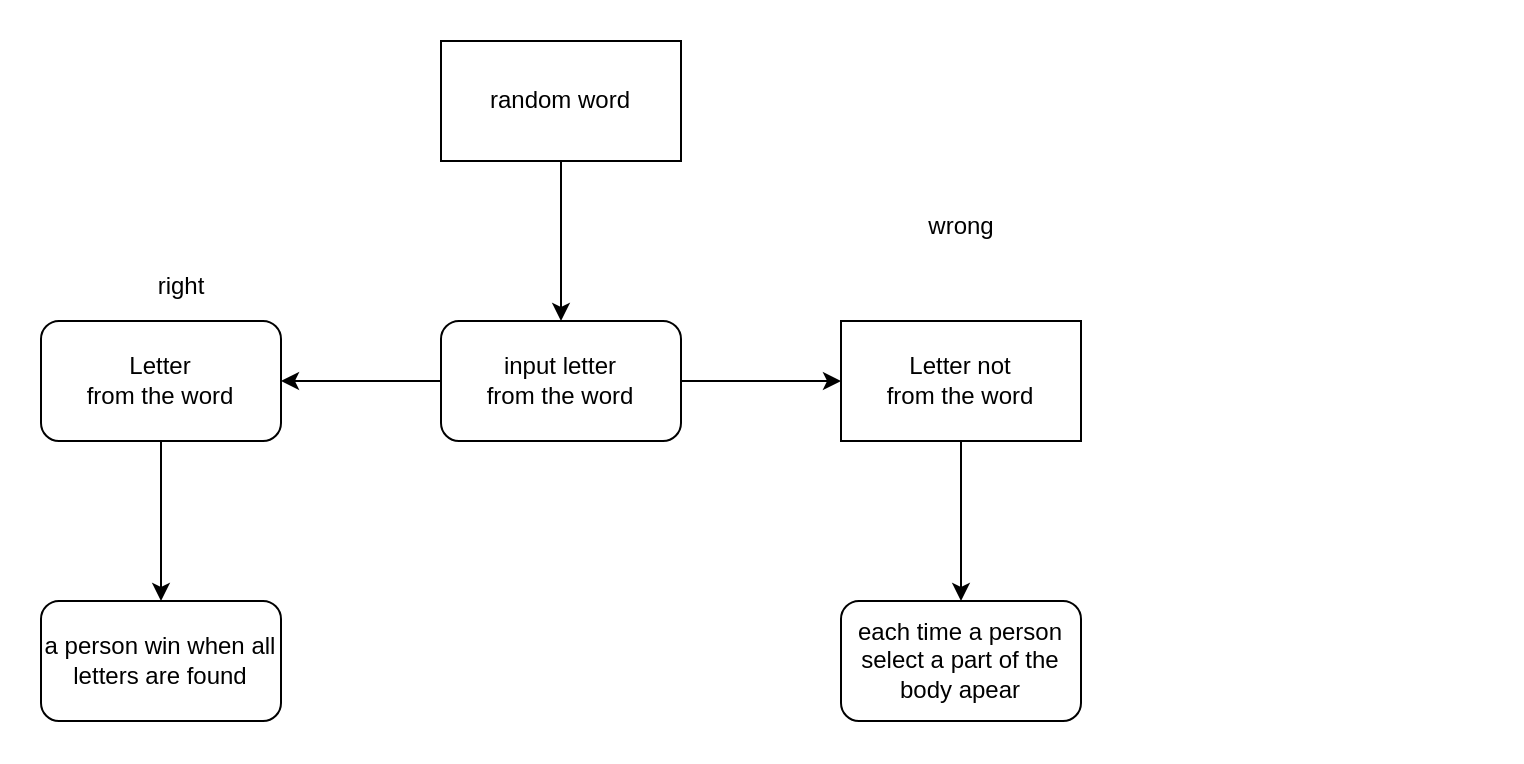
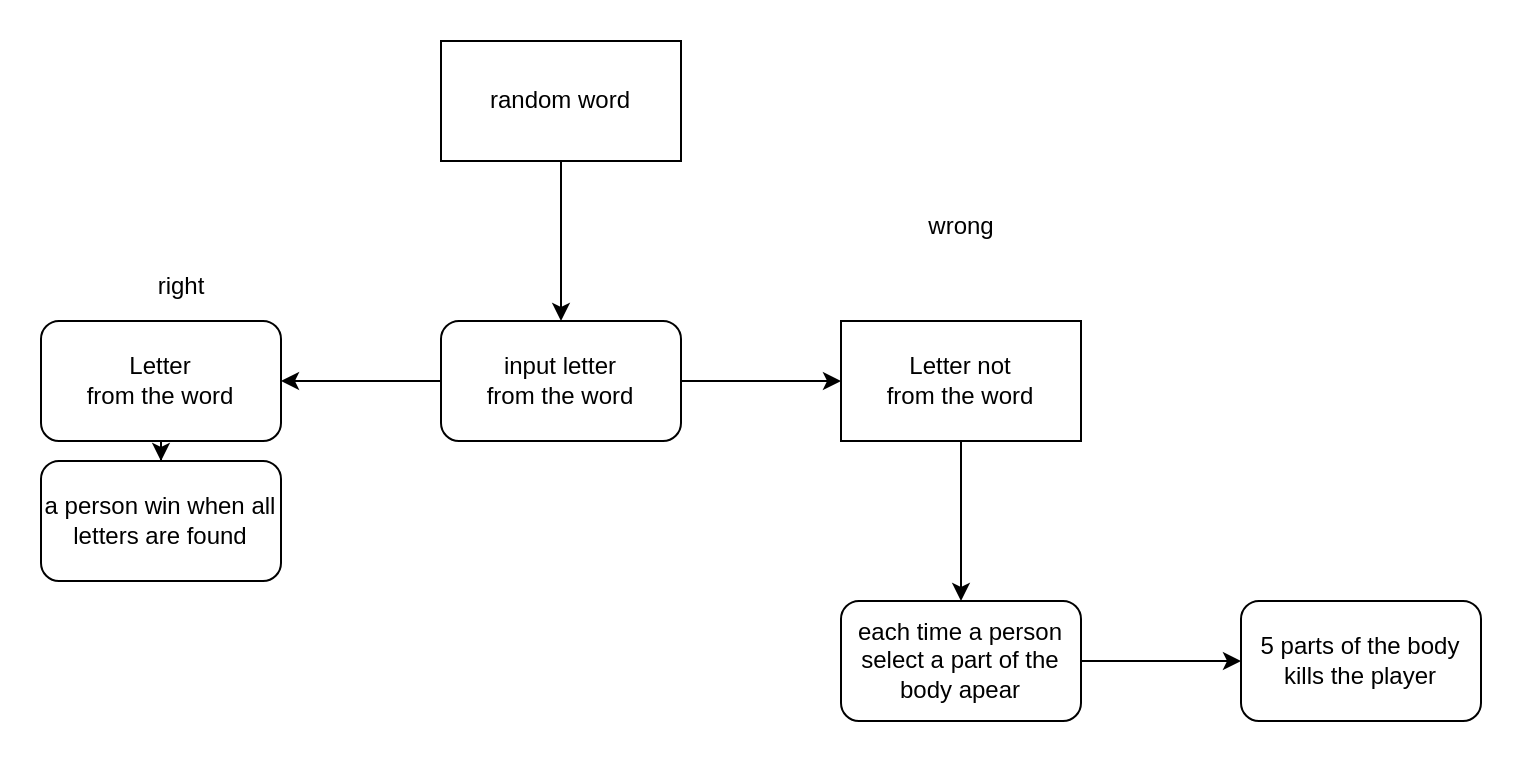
(161, 661) -> (161, 521)
none -> (1154, 661)
none -> (1361, 661)
